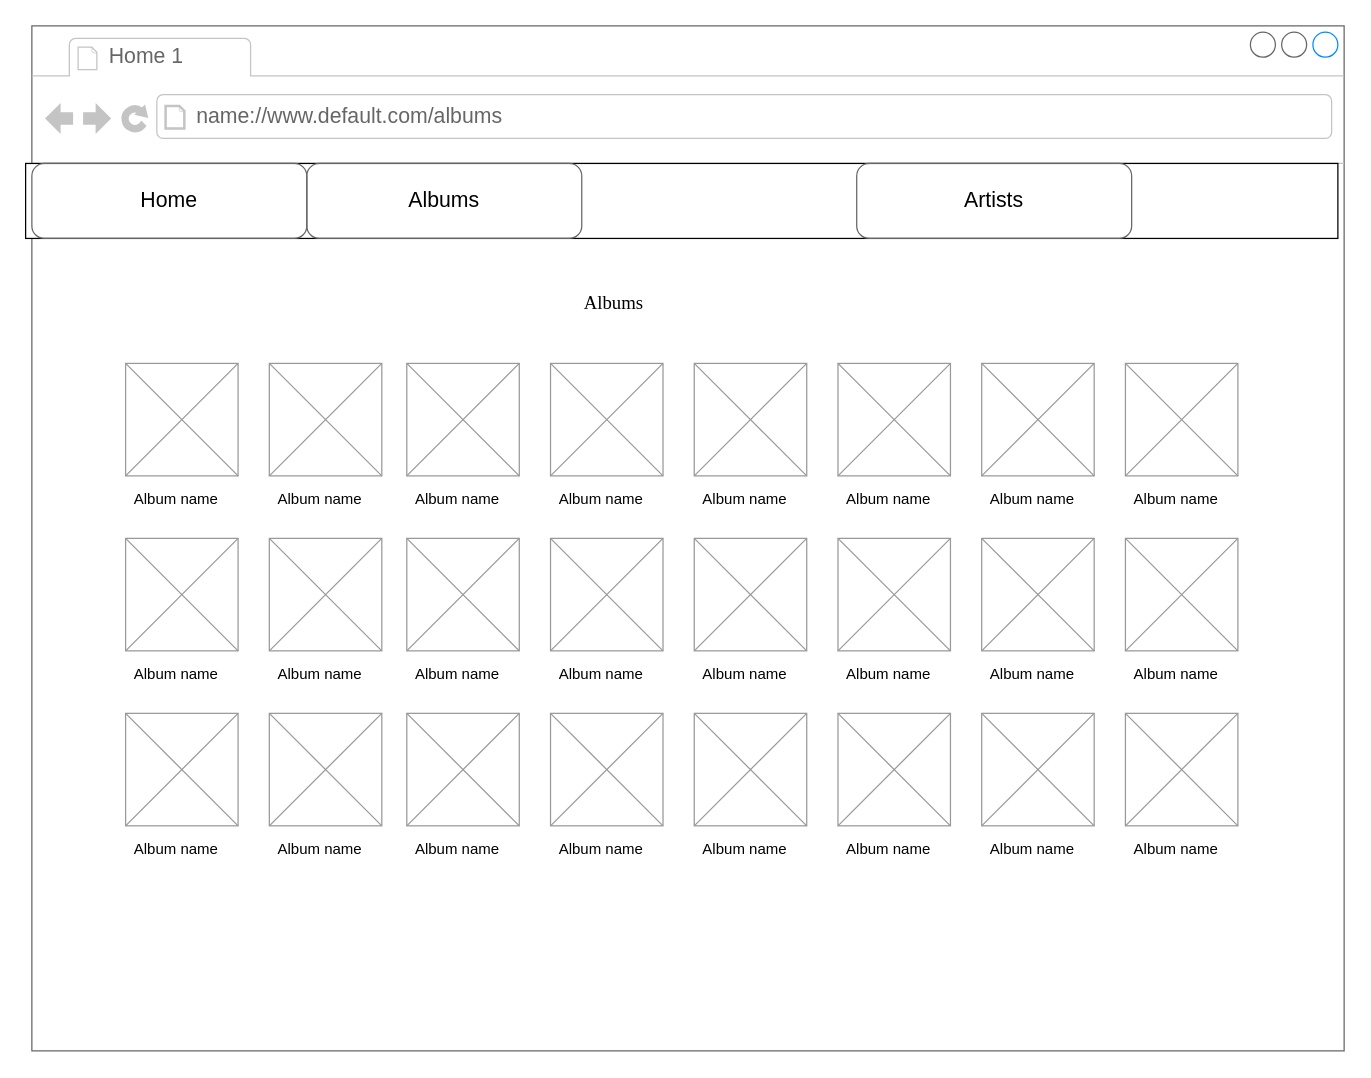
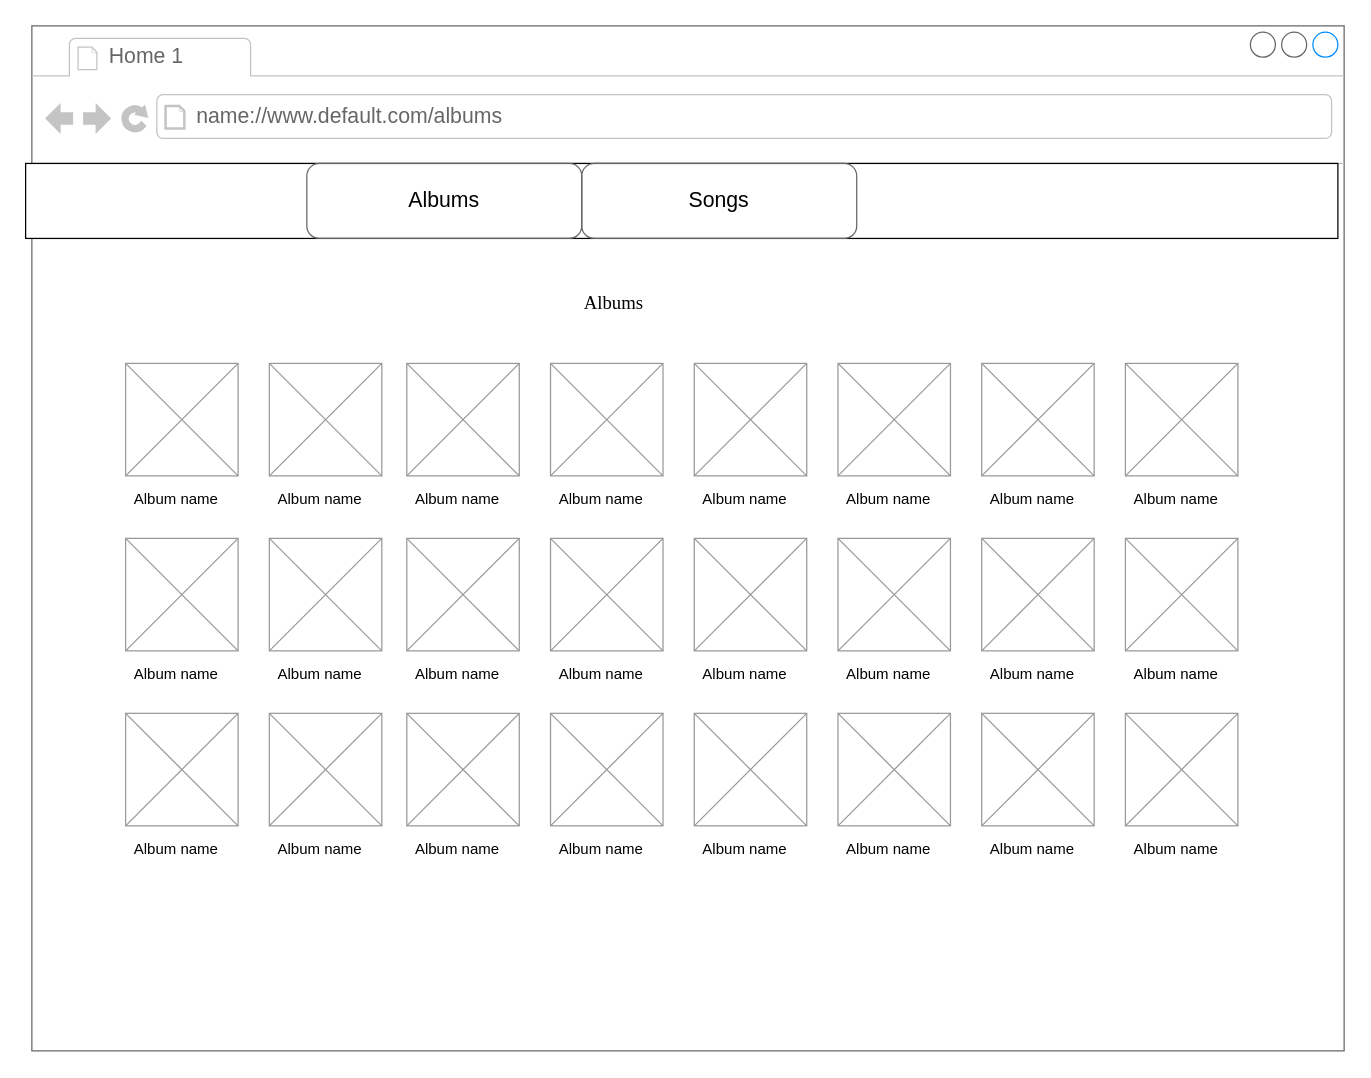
(169, 201) -> none
none -> (719, 201)
(994, 201) -> none
